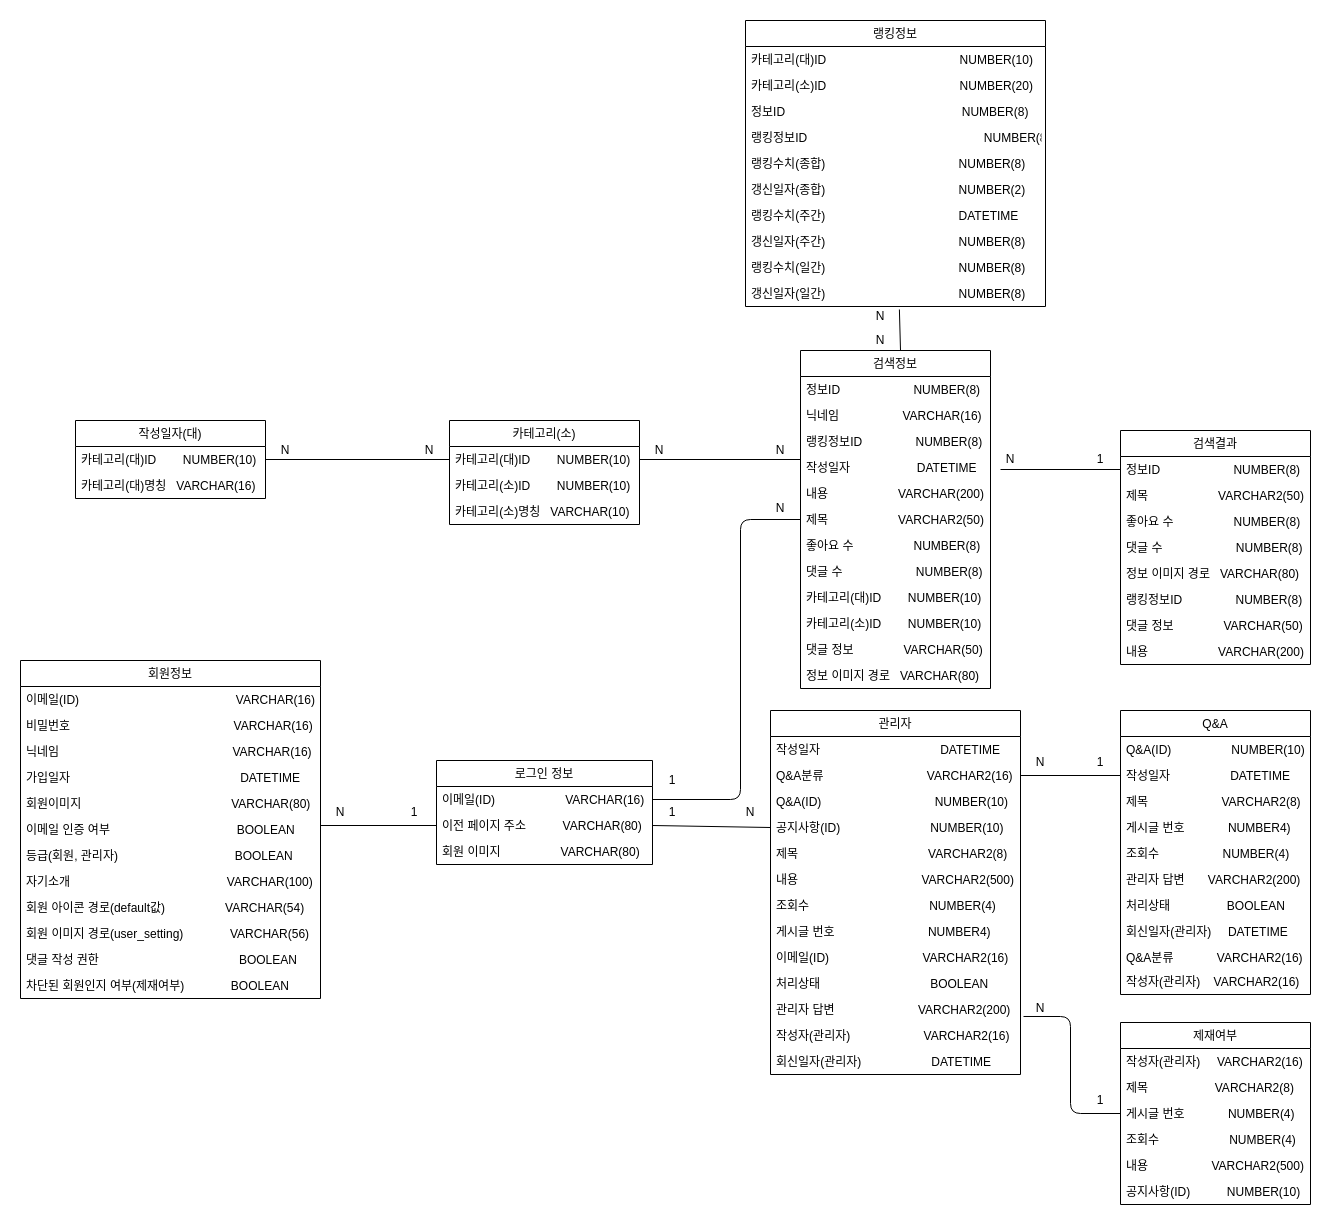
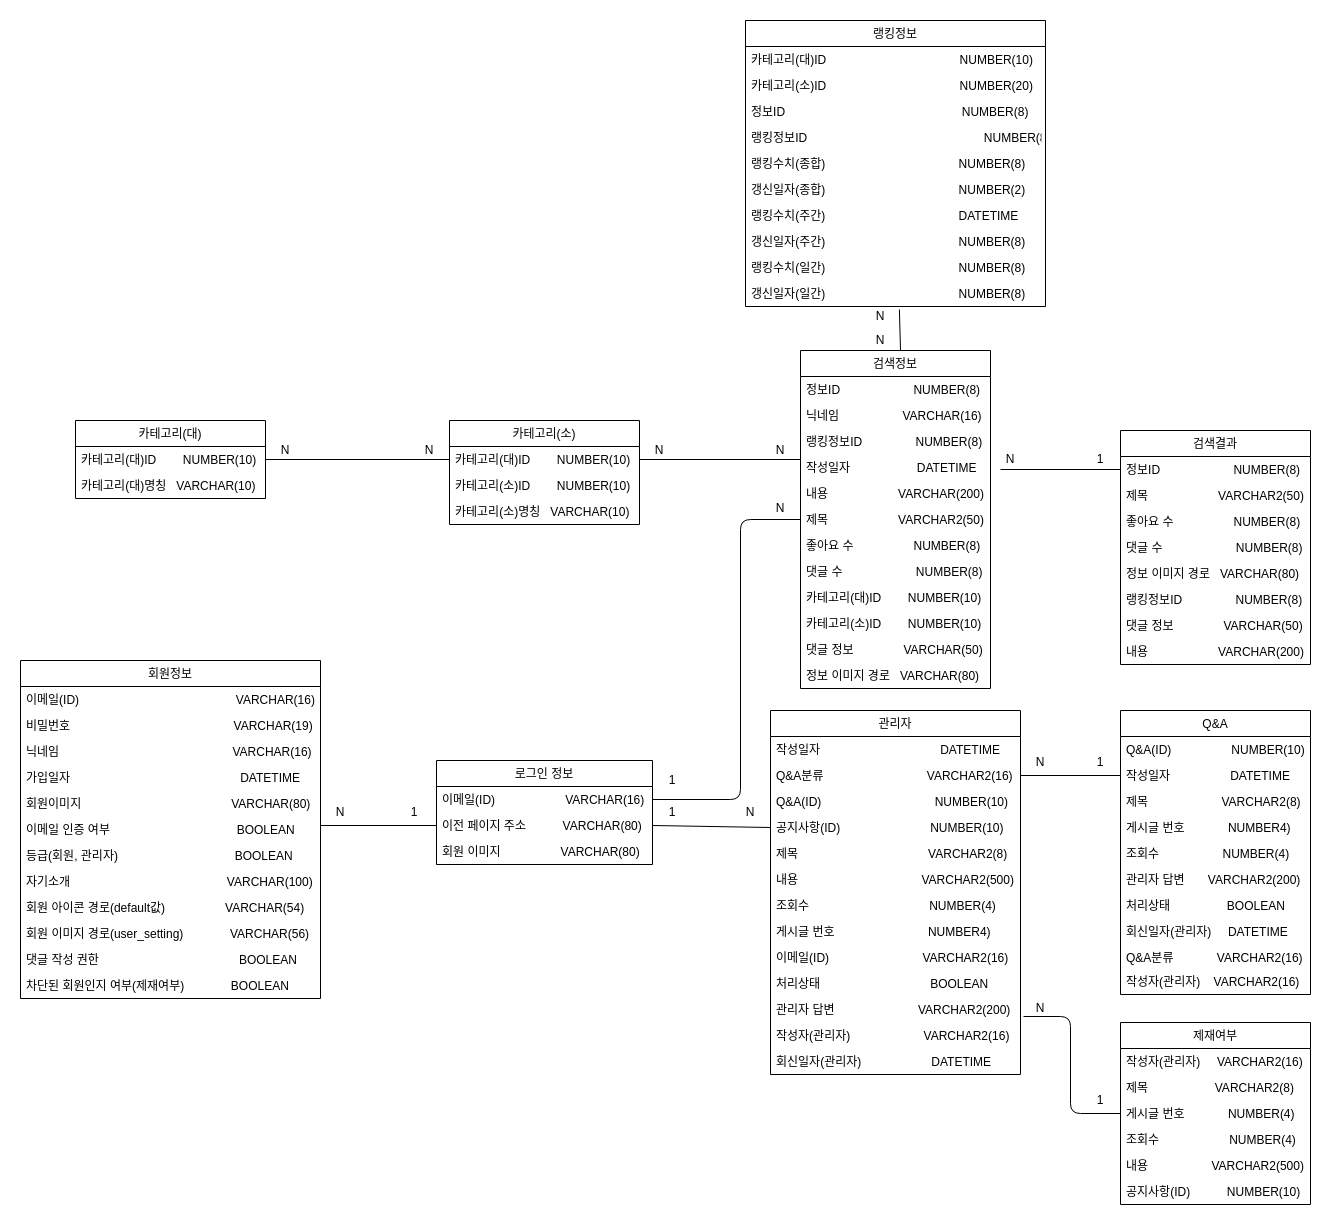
(170, 434) -> (170, 434)
(175, 486) -> (175, 486)
(214, 726) -> (214, 726)
